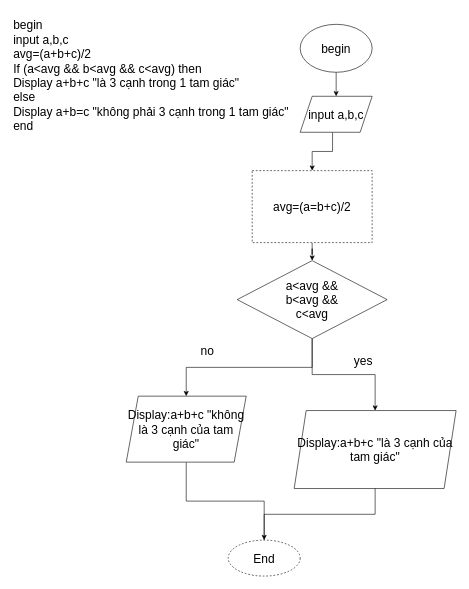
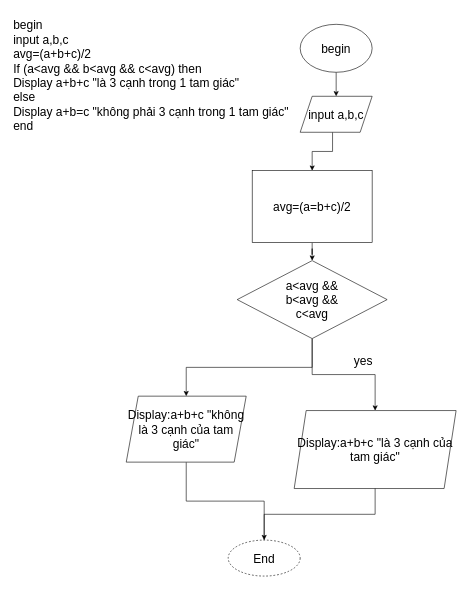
(312, 207) -> (312, 207)
(207, 351) -> none
